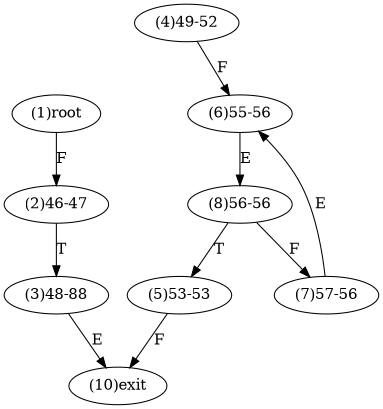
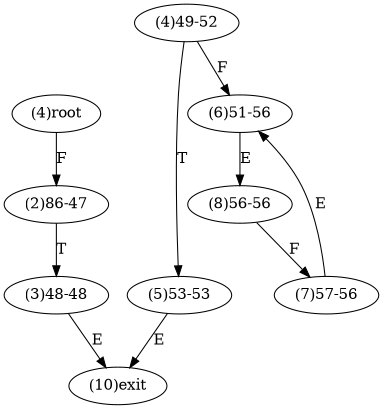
(56, 114) -> (56, 114)
(240, 114) -> (240, 114)
(56, 204) -> (56, 204)
(213, 245) -> (177, 154)
(56, 295) -> (56, 295)
(159, 341) -> (159, 341)
